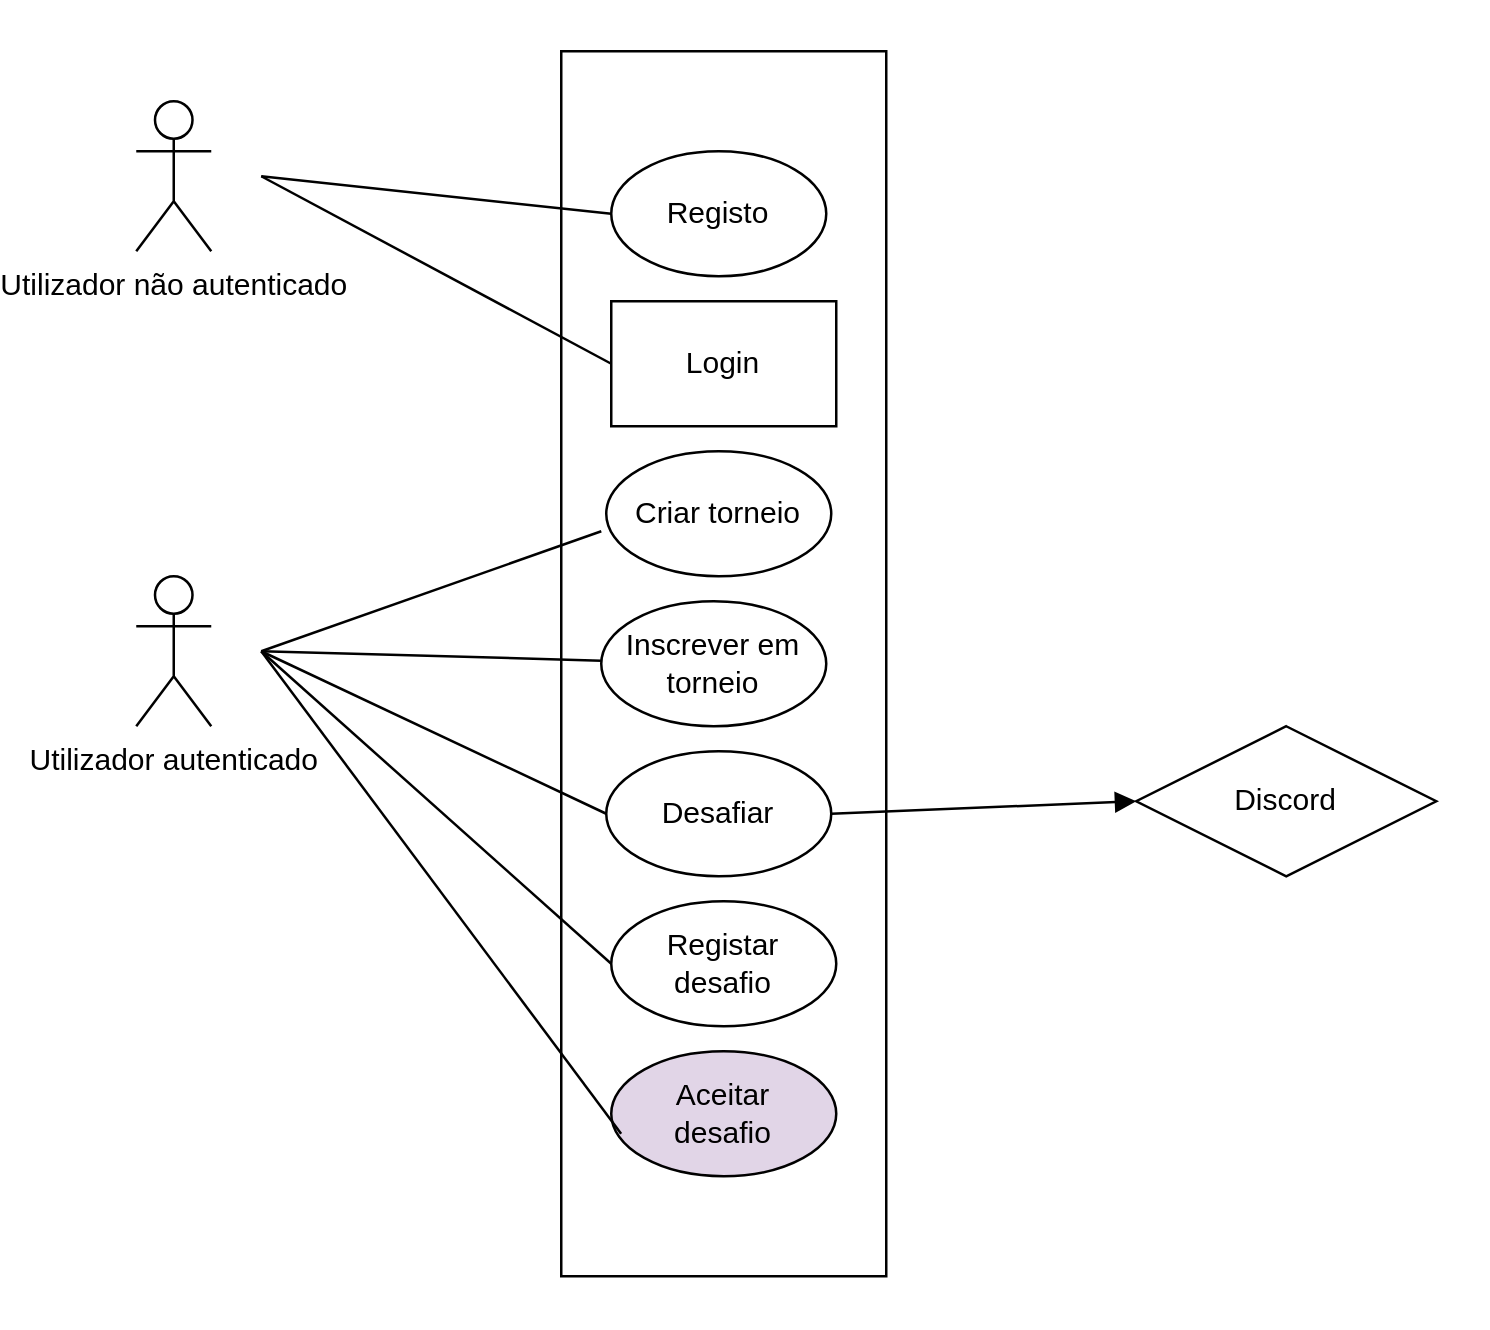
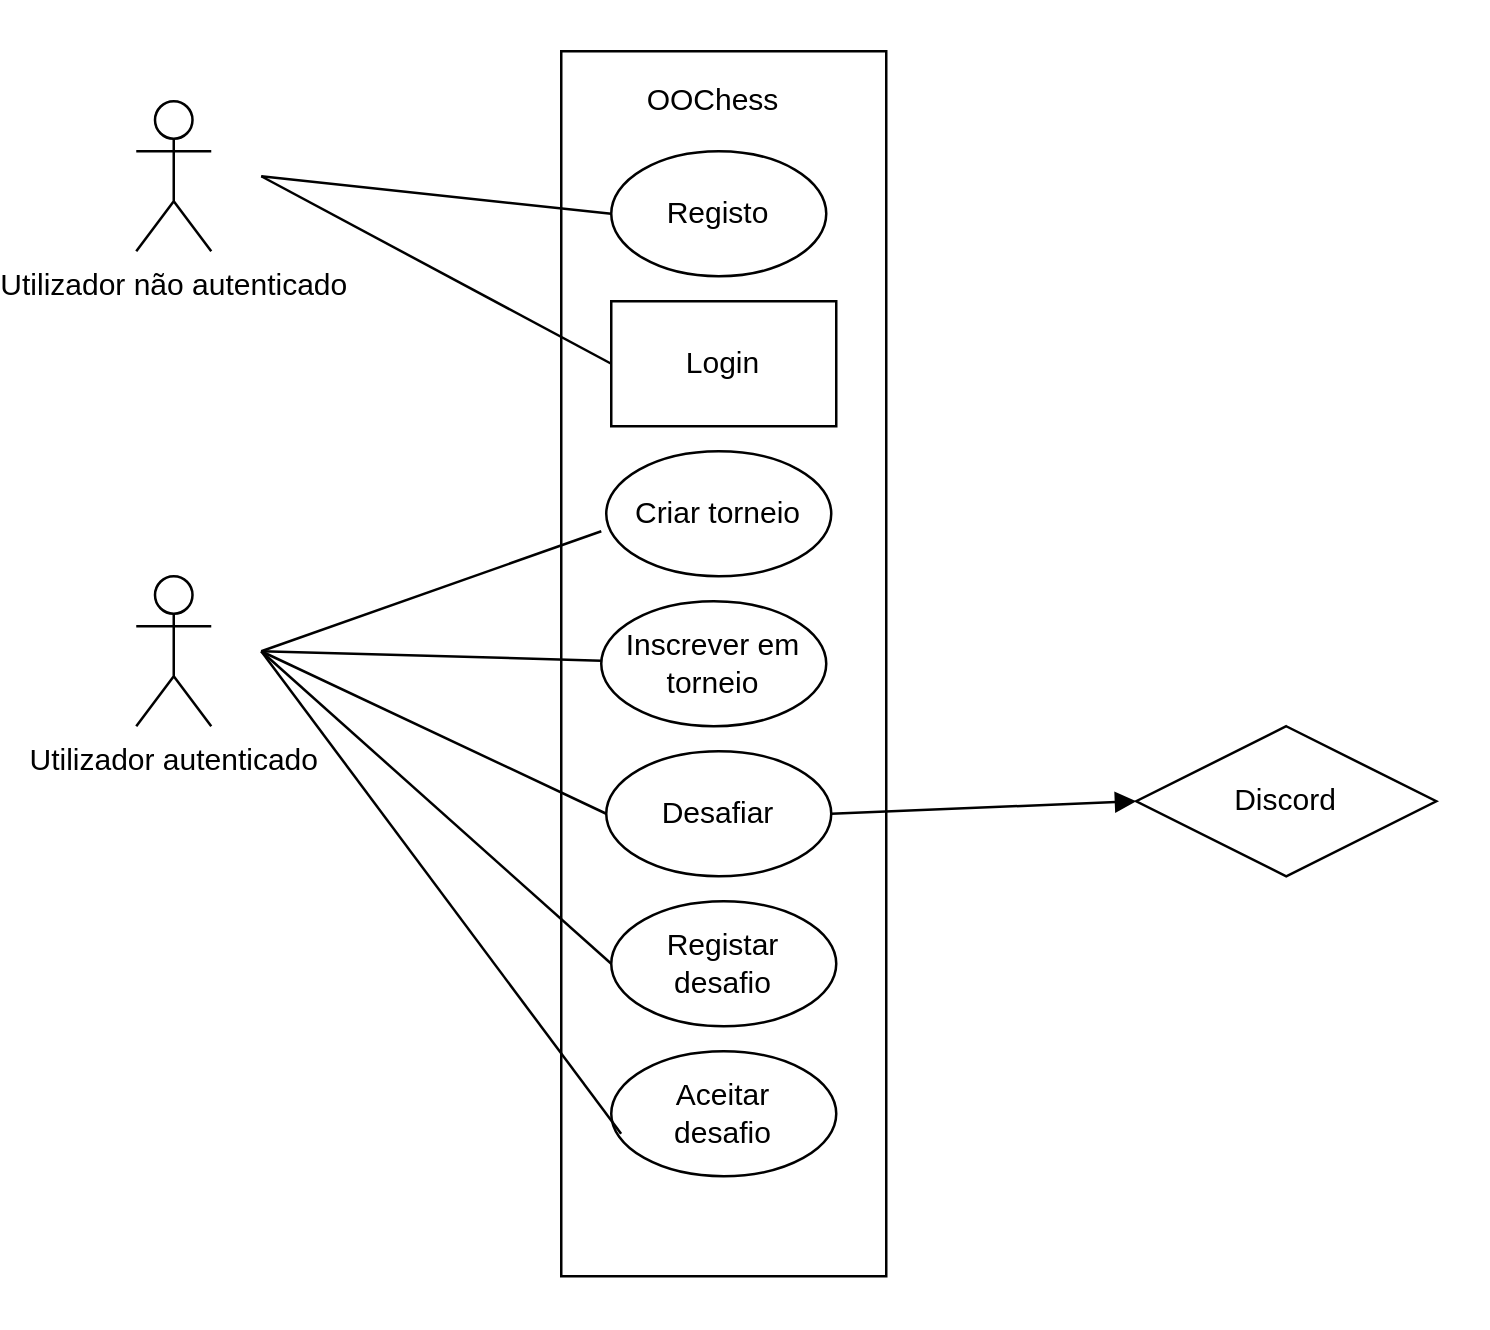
none -> (714, 101)
(724, 1114) -> (724, 1114)
